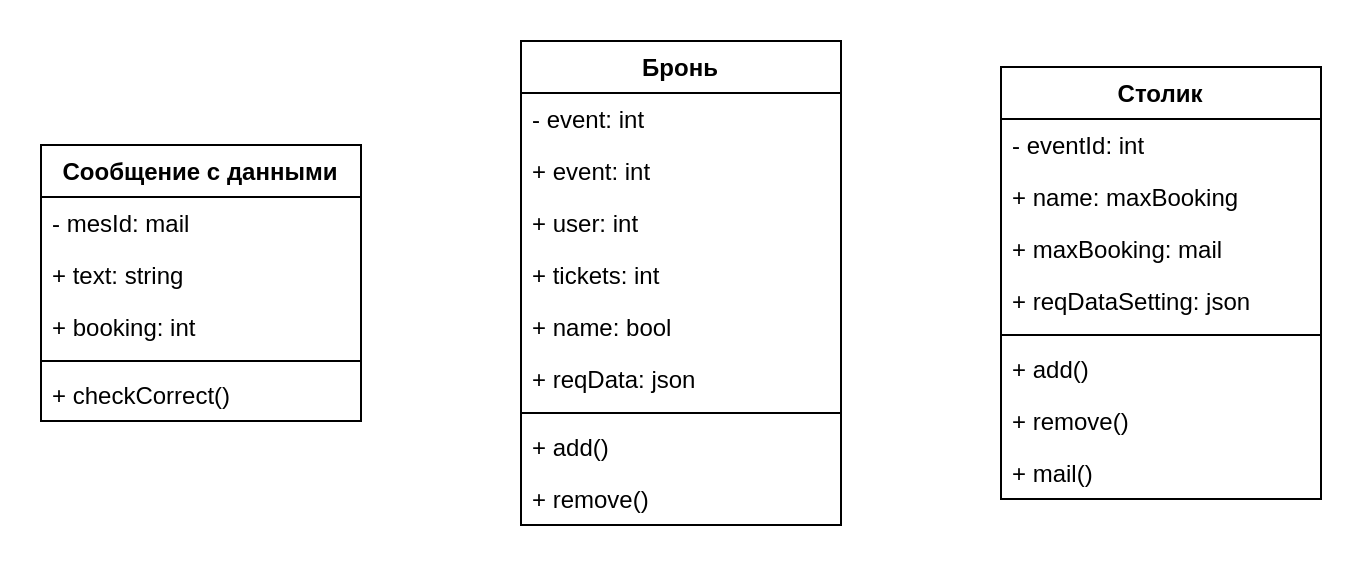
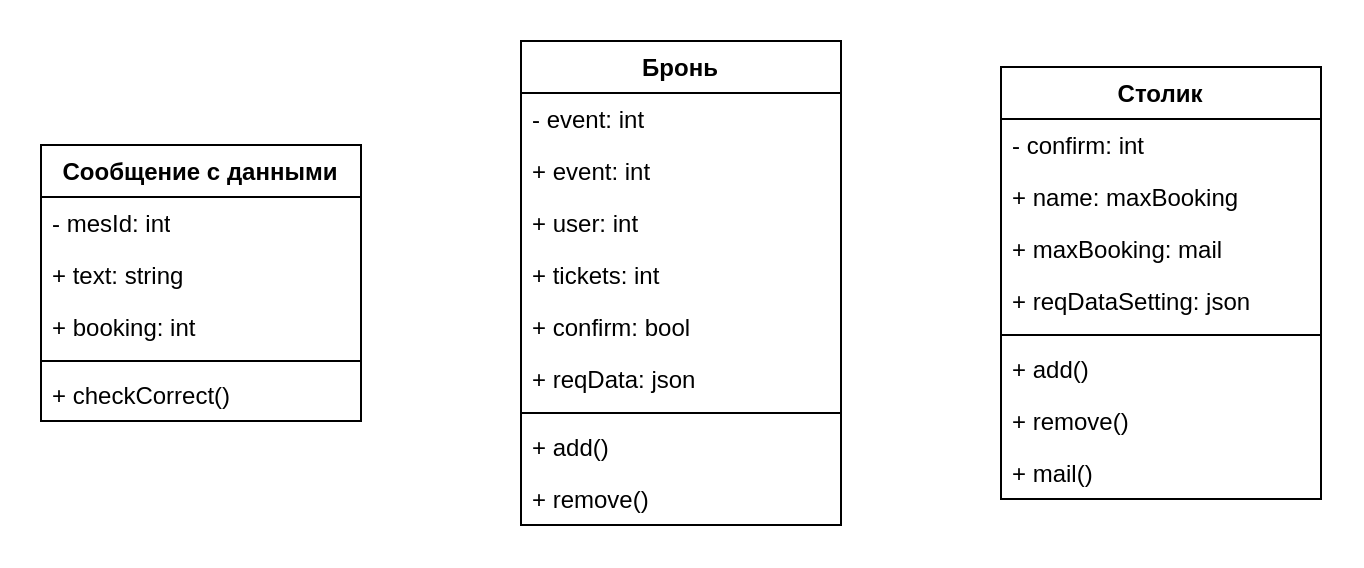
(1095, 147) -> (1091, 147)
(125, 225) -> (121, 225)
(601, 329) -> (618, 329)
